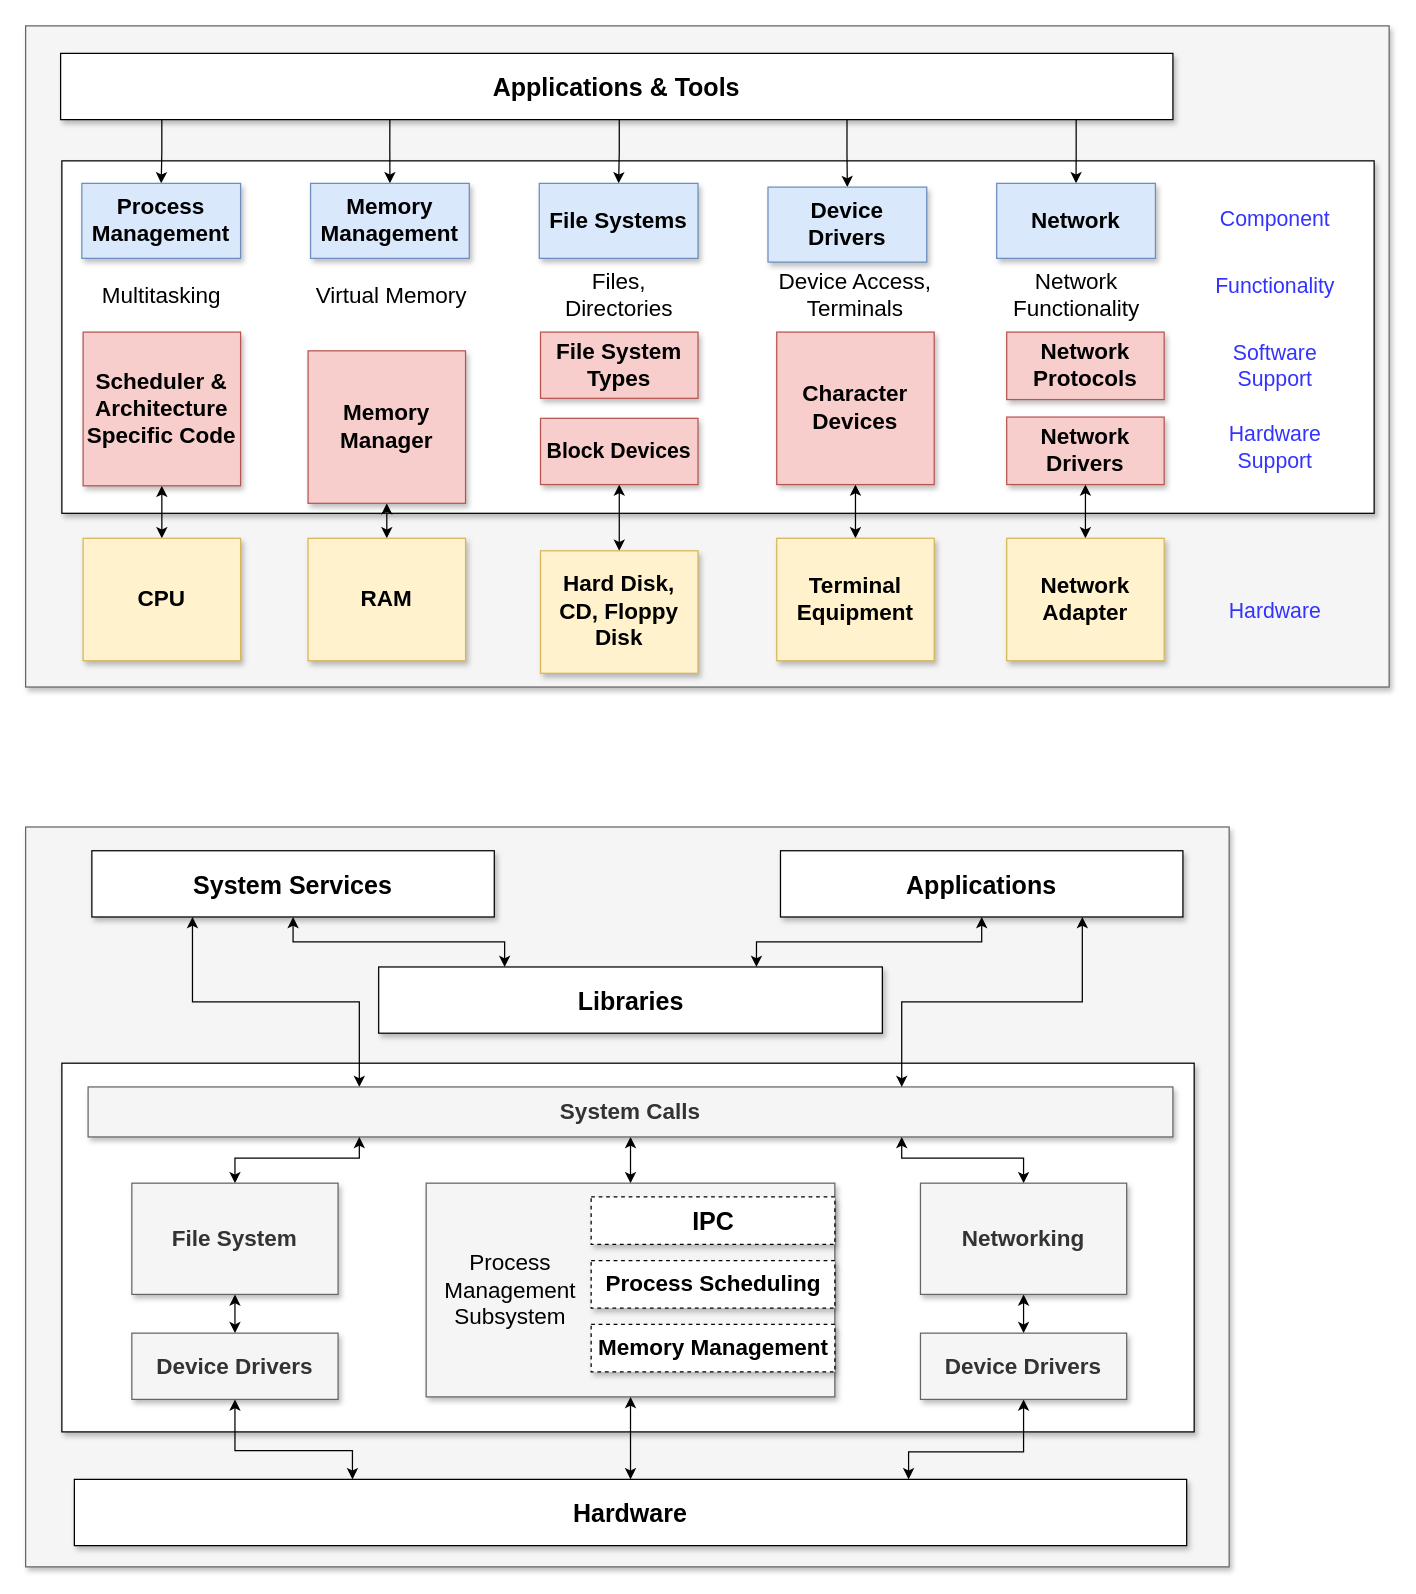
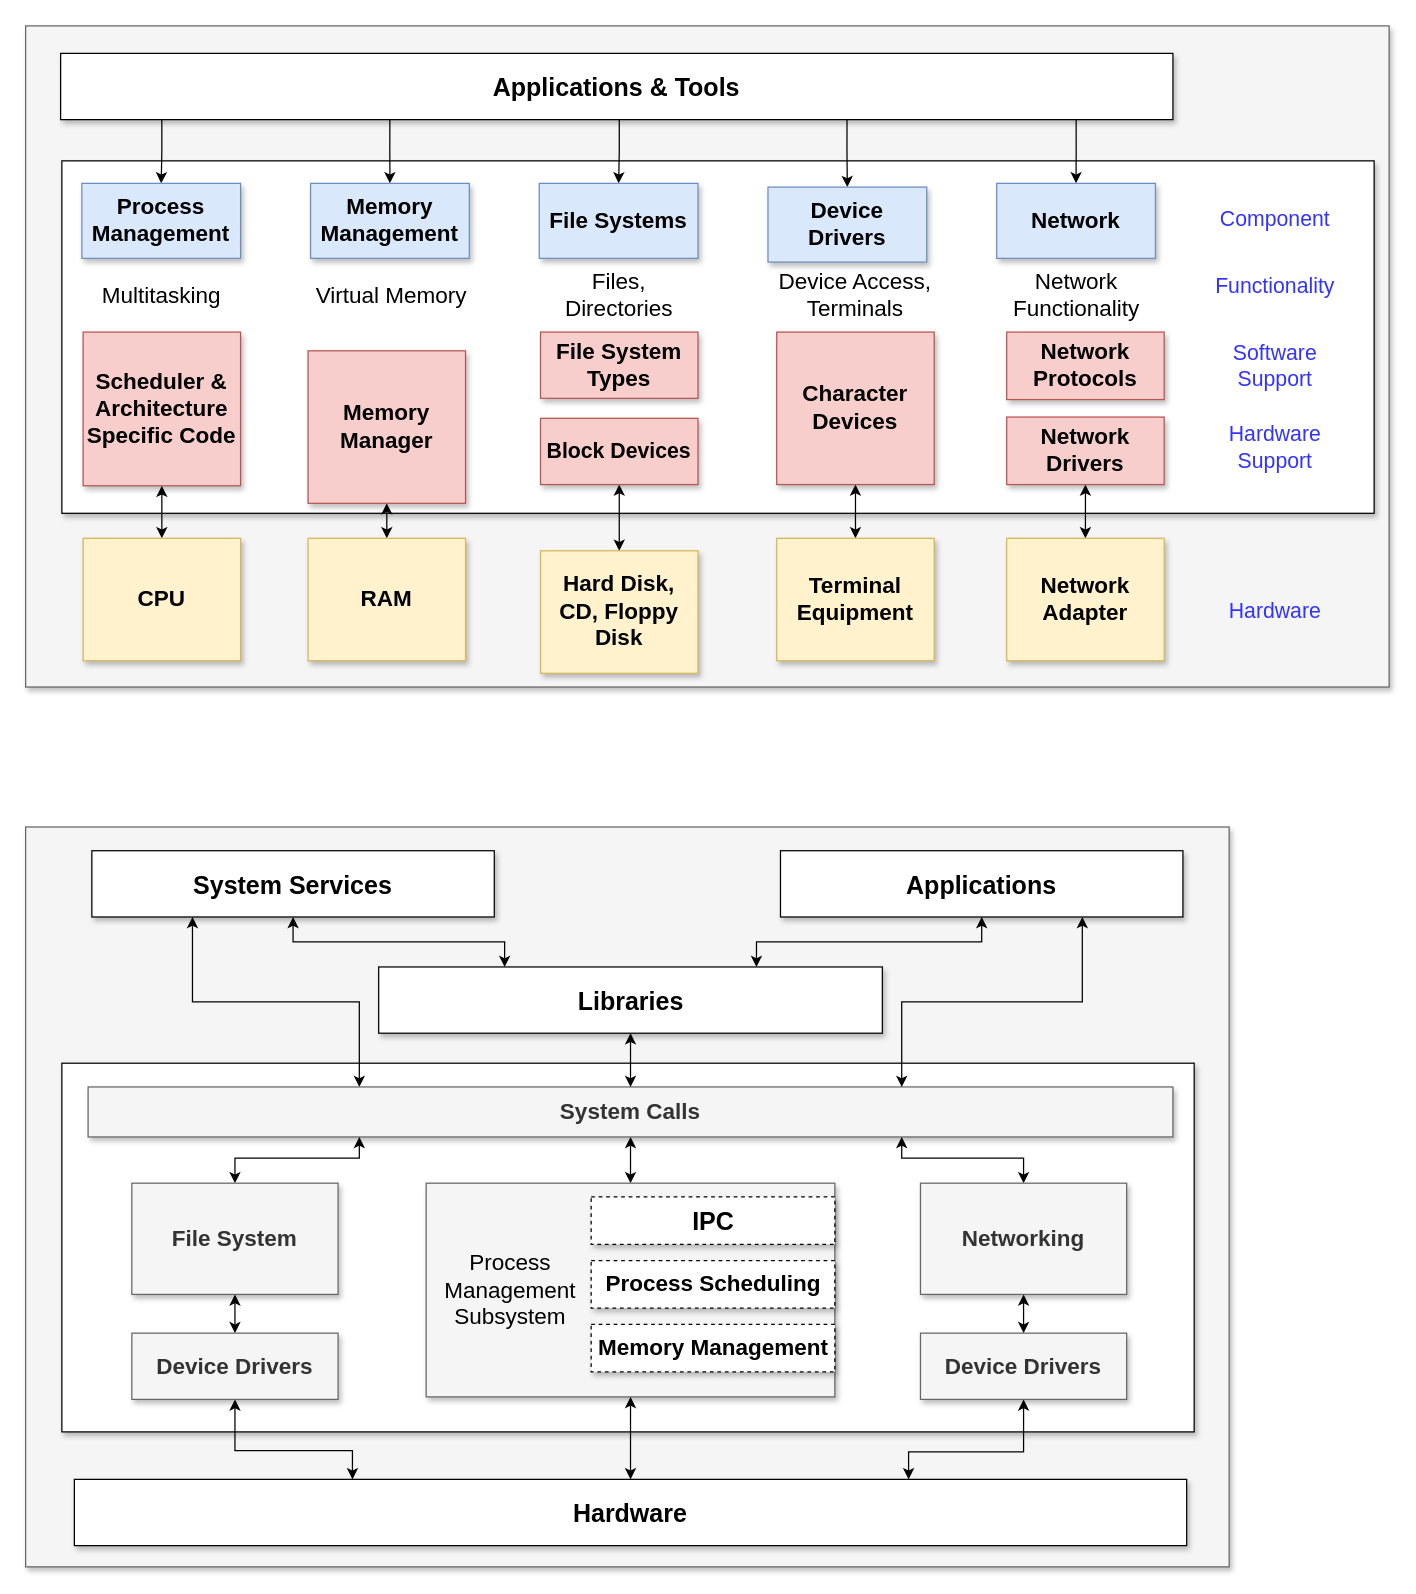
none -> (631, 1059)
